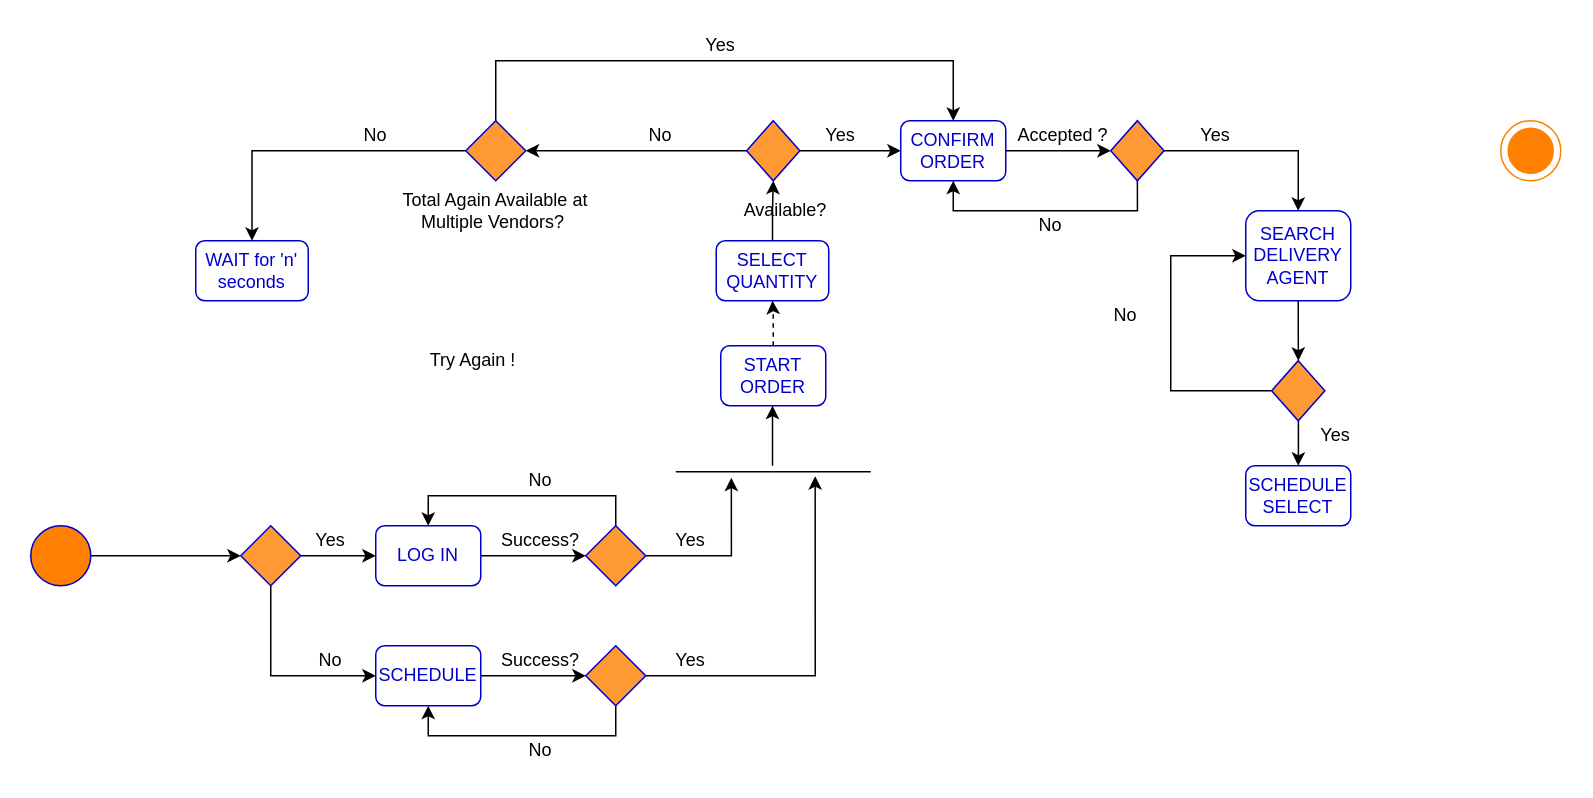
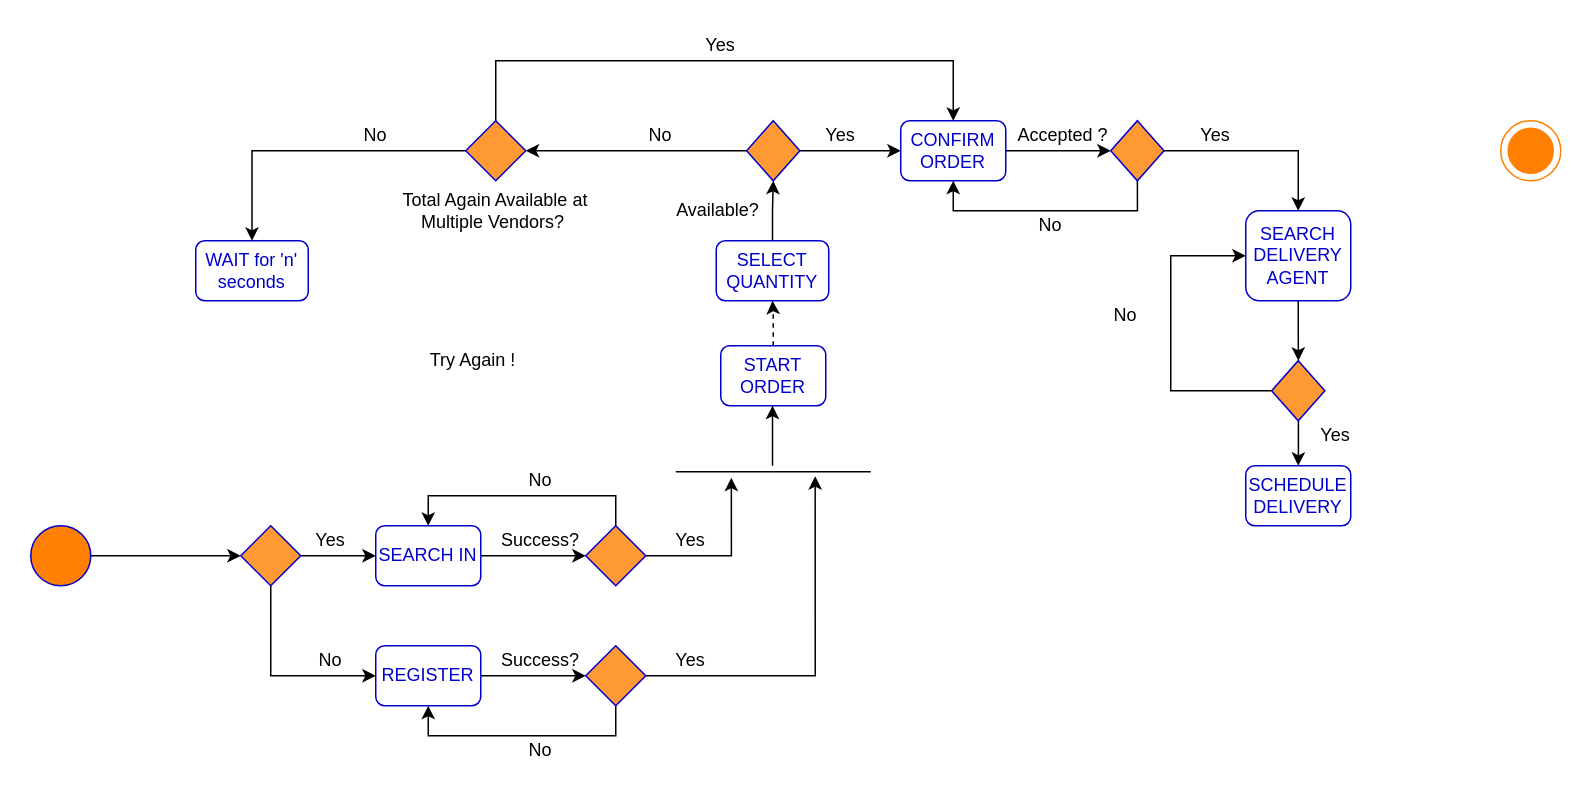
(788, 211) -> (721, 211)
(1298, 496) -> (1298, 496)
(428, 556) -> (428, 556)
(428, 676) -> (428, 676)
